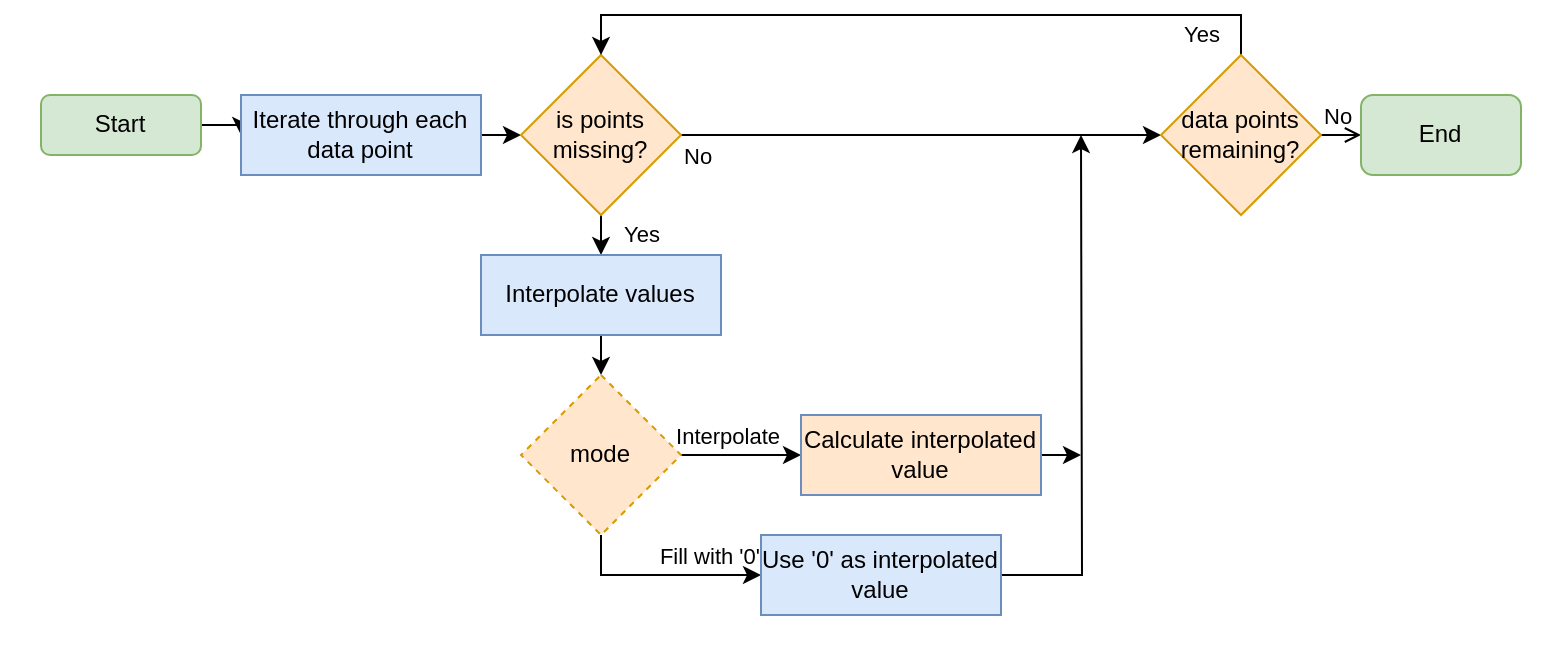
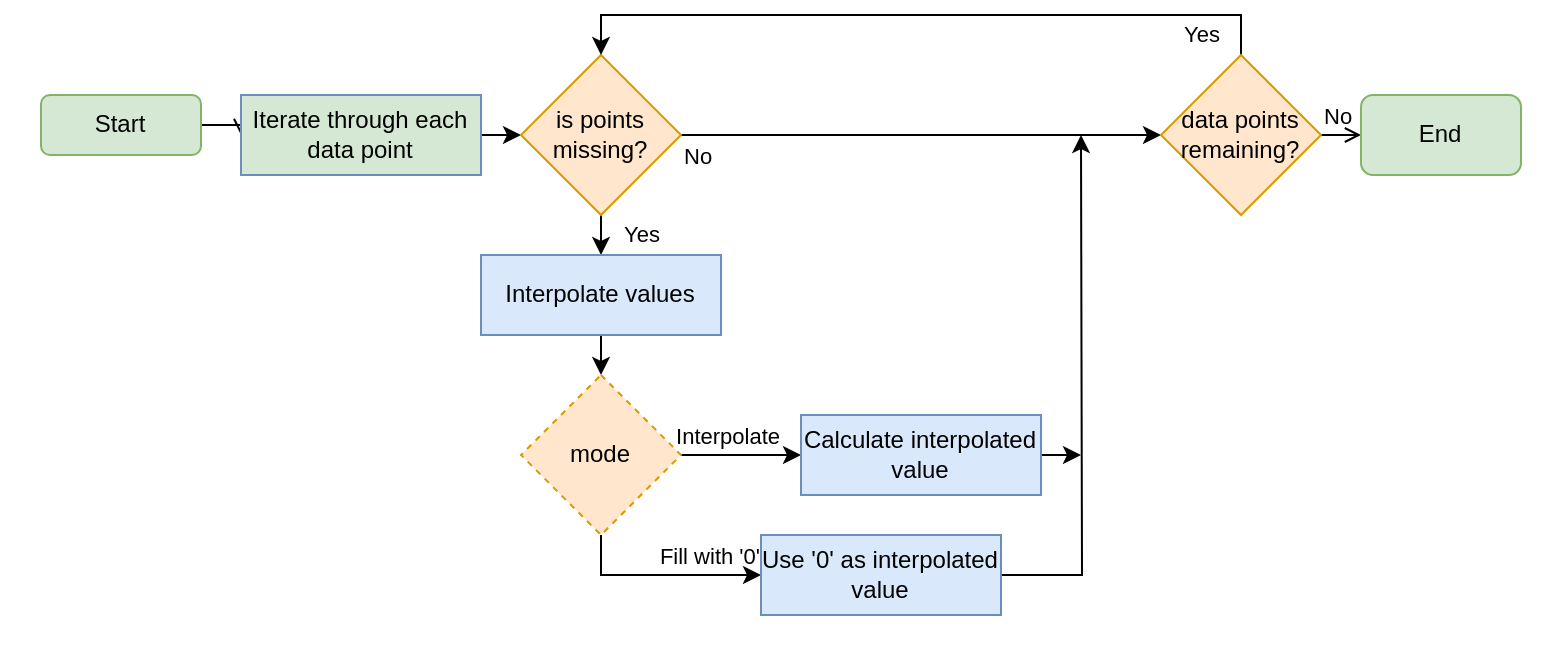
(239, 125) -> (240, 125)
(361, 135) -> (361, 135)
(921, 455) -> (921, 455)
